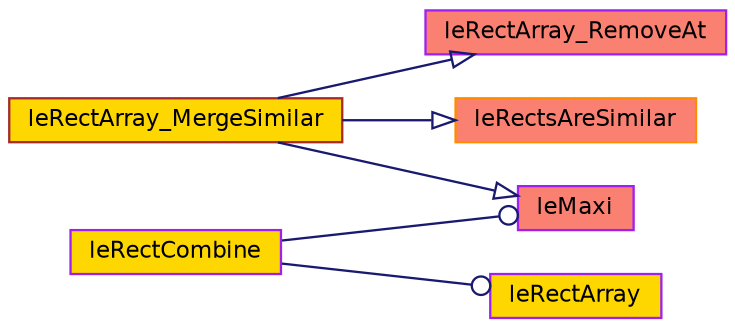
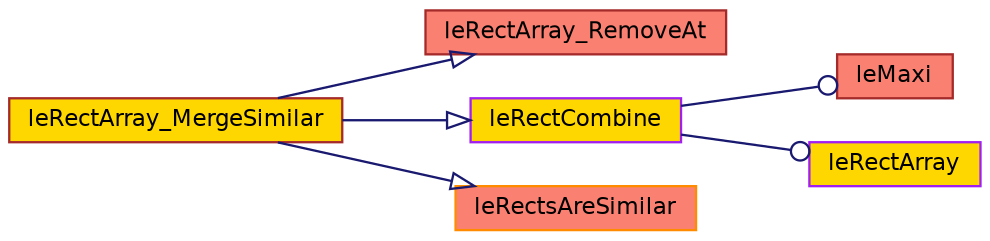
(576, 32) -> (576, 32)
(386, 166) -> (394, 120)
(576, 208) -> (895, 76)
